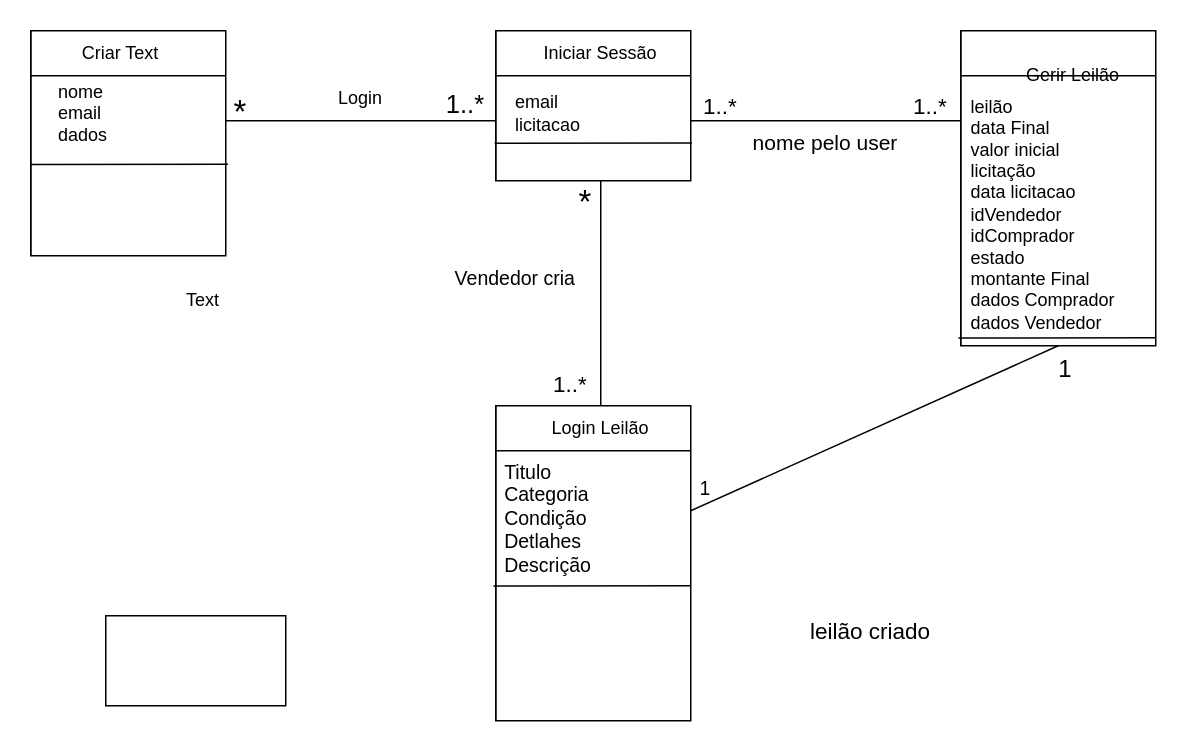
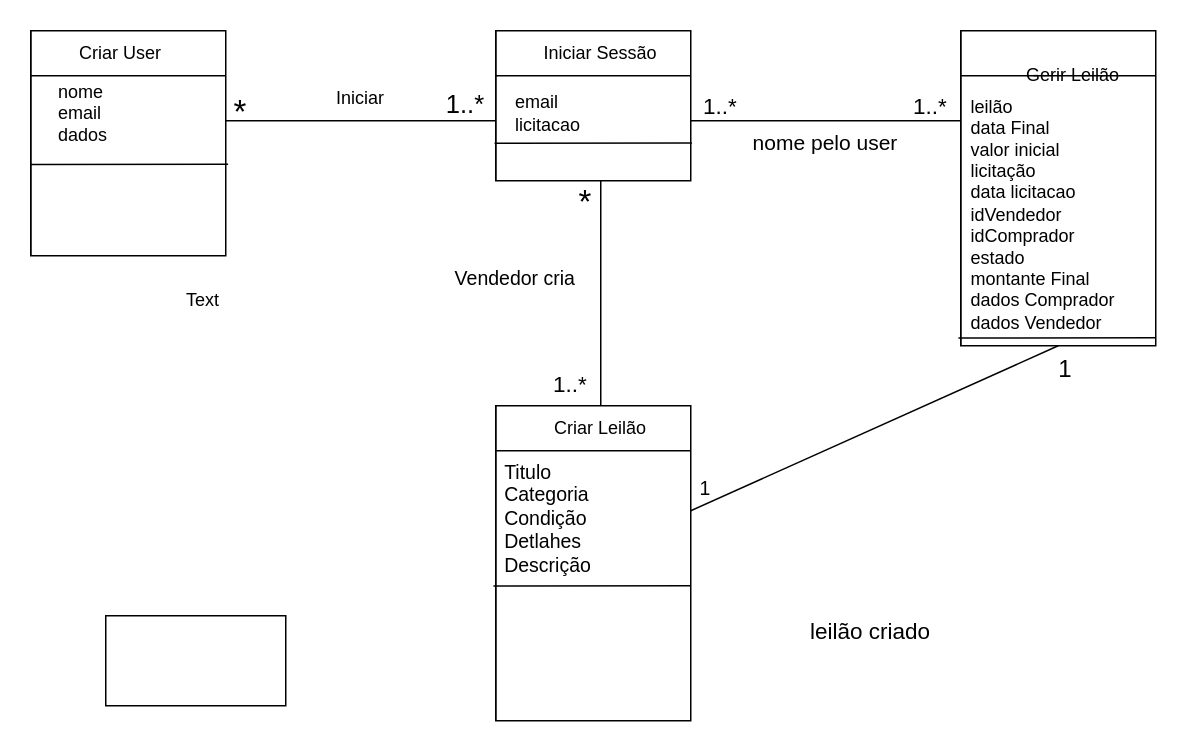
(121, 53) -> (121, 53)
(361, 98) -> (361, 98)
(601, 428) -> (601, 428)
